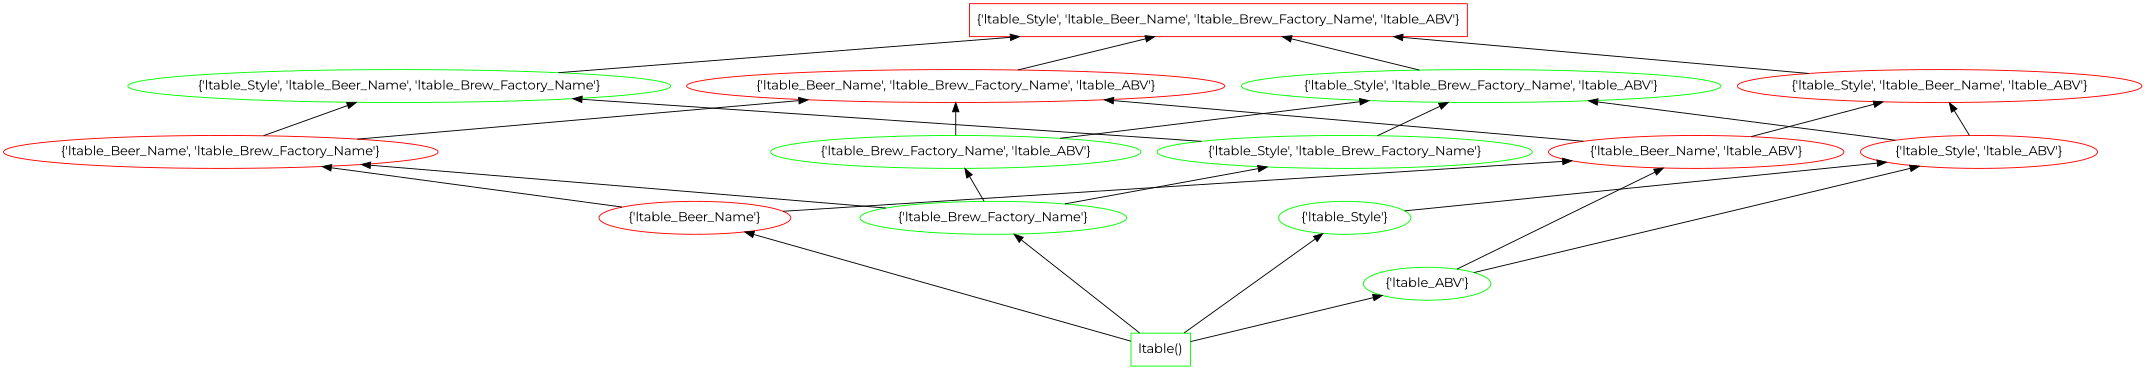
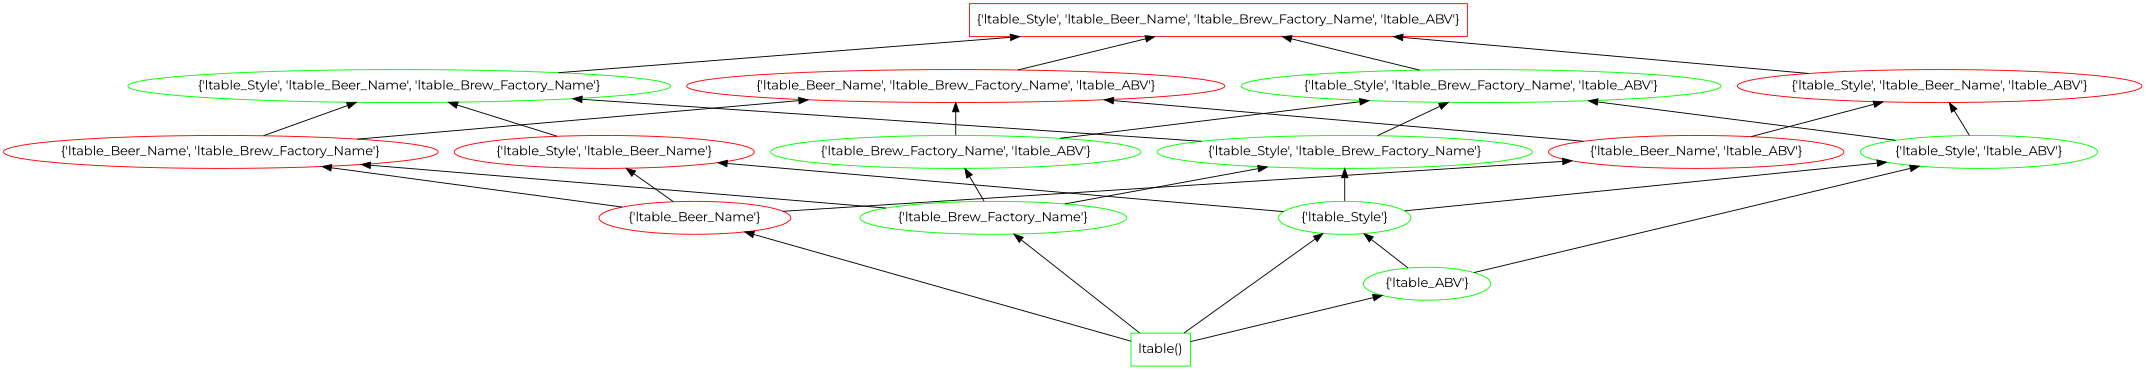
none -> (604, 152)
(1979, 152) -> (1979, 152)
none -> (1345, 189)
(1556, 221) -> (1390, 254)
